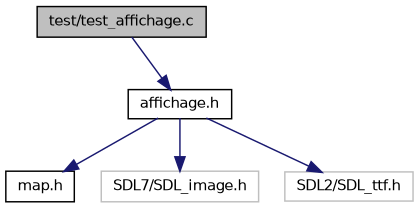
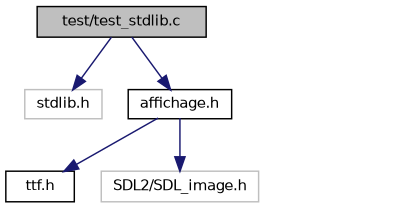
(122, 22) -> (122, 22)
none -> (63, 104)
(40, 186) -> (40, 186)
(180, 186) -> (180, 186)
(349, 186) -> none
